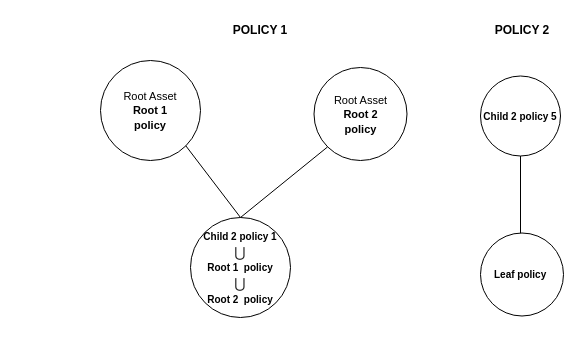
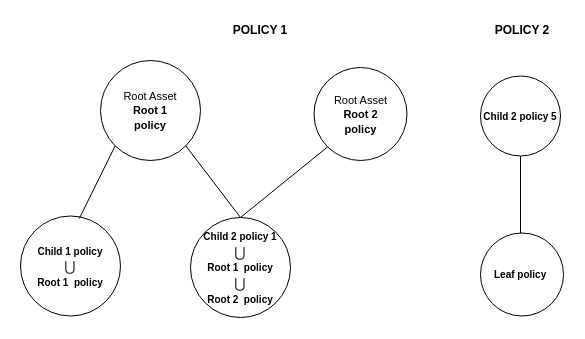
none -> (97, 183)
none -> (71, 266)
